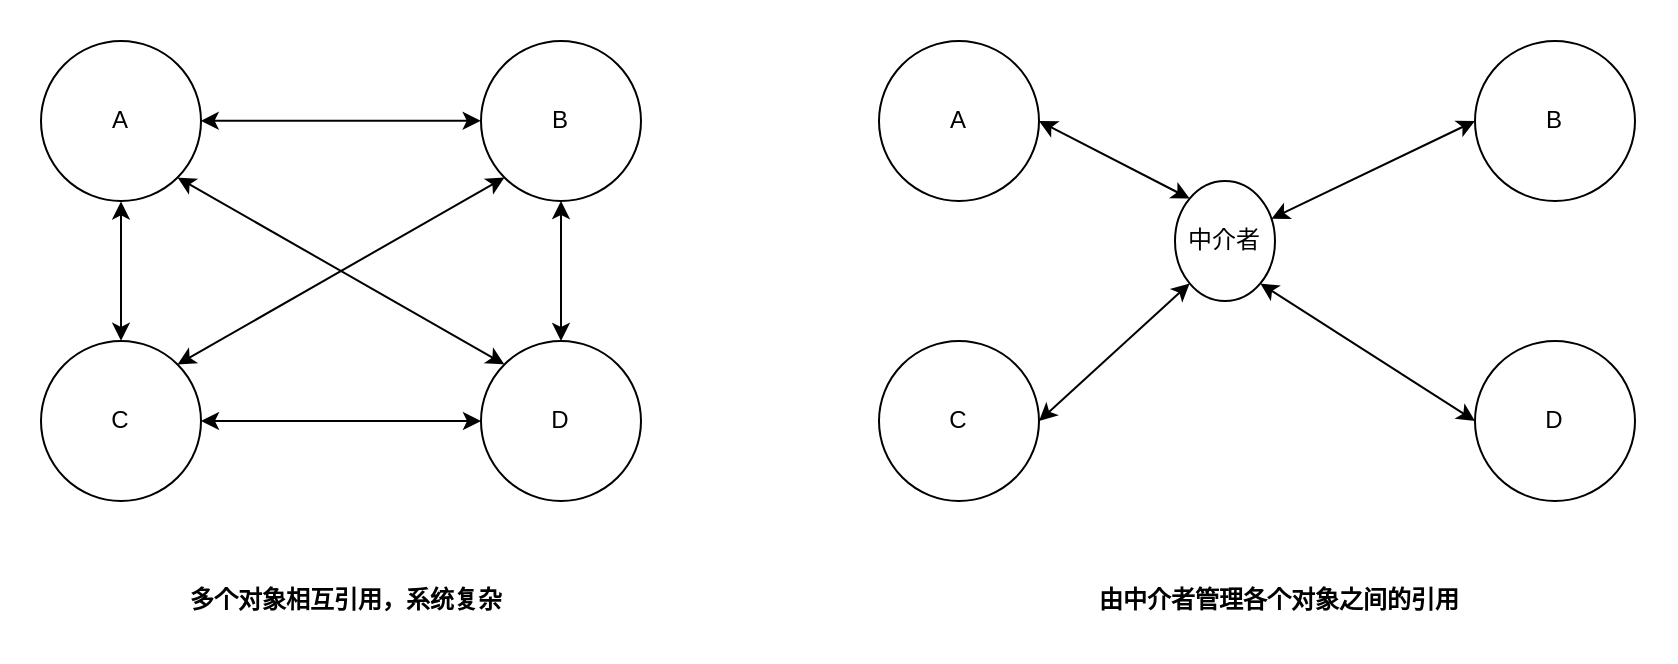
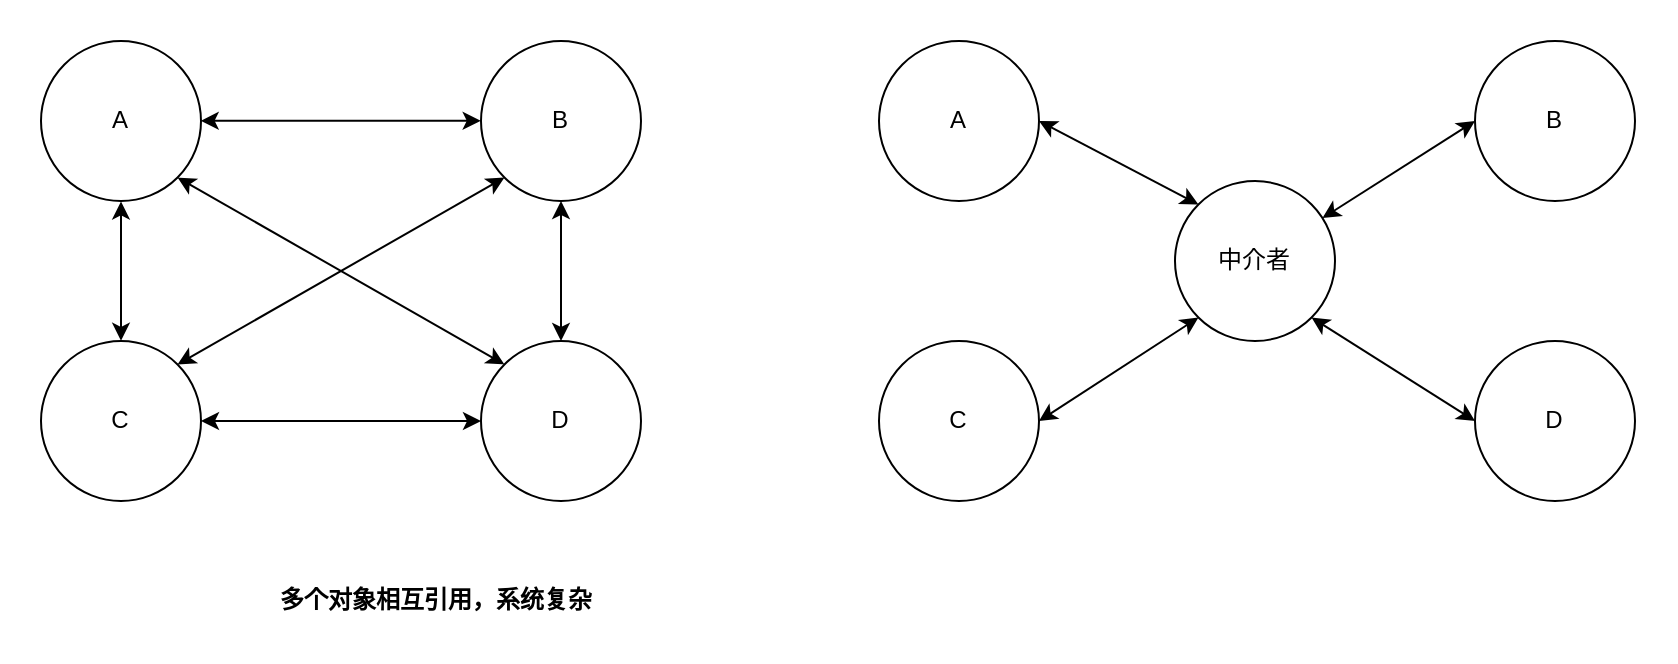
(1225, 241) -> (1255, 261)
(347, 601) -> (437, 601)
(1280, 601) -> none
